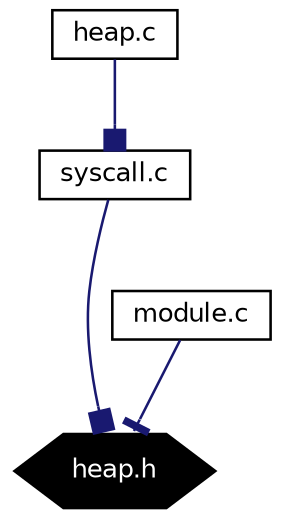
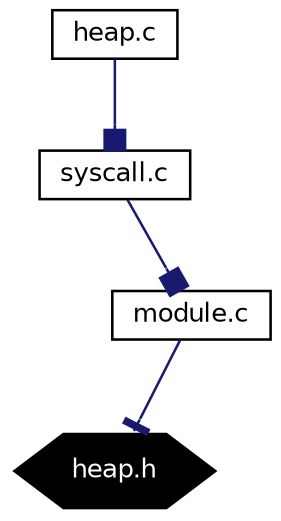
(88, 302) -> (147, 234)
